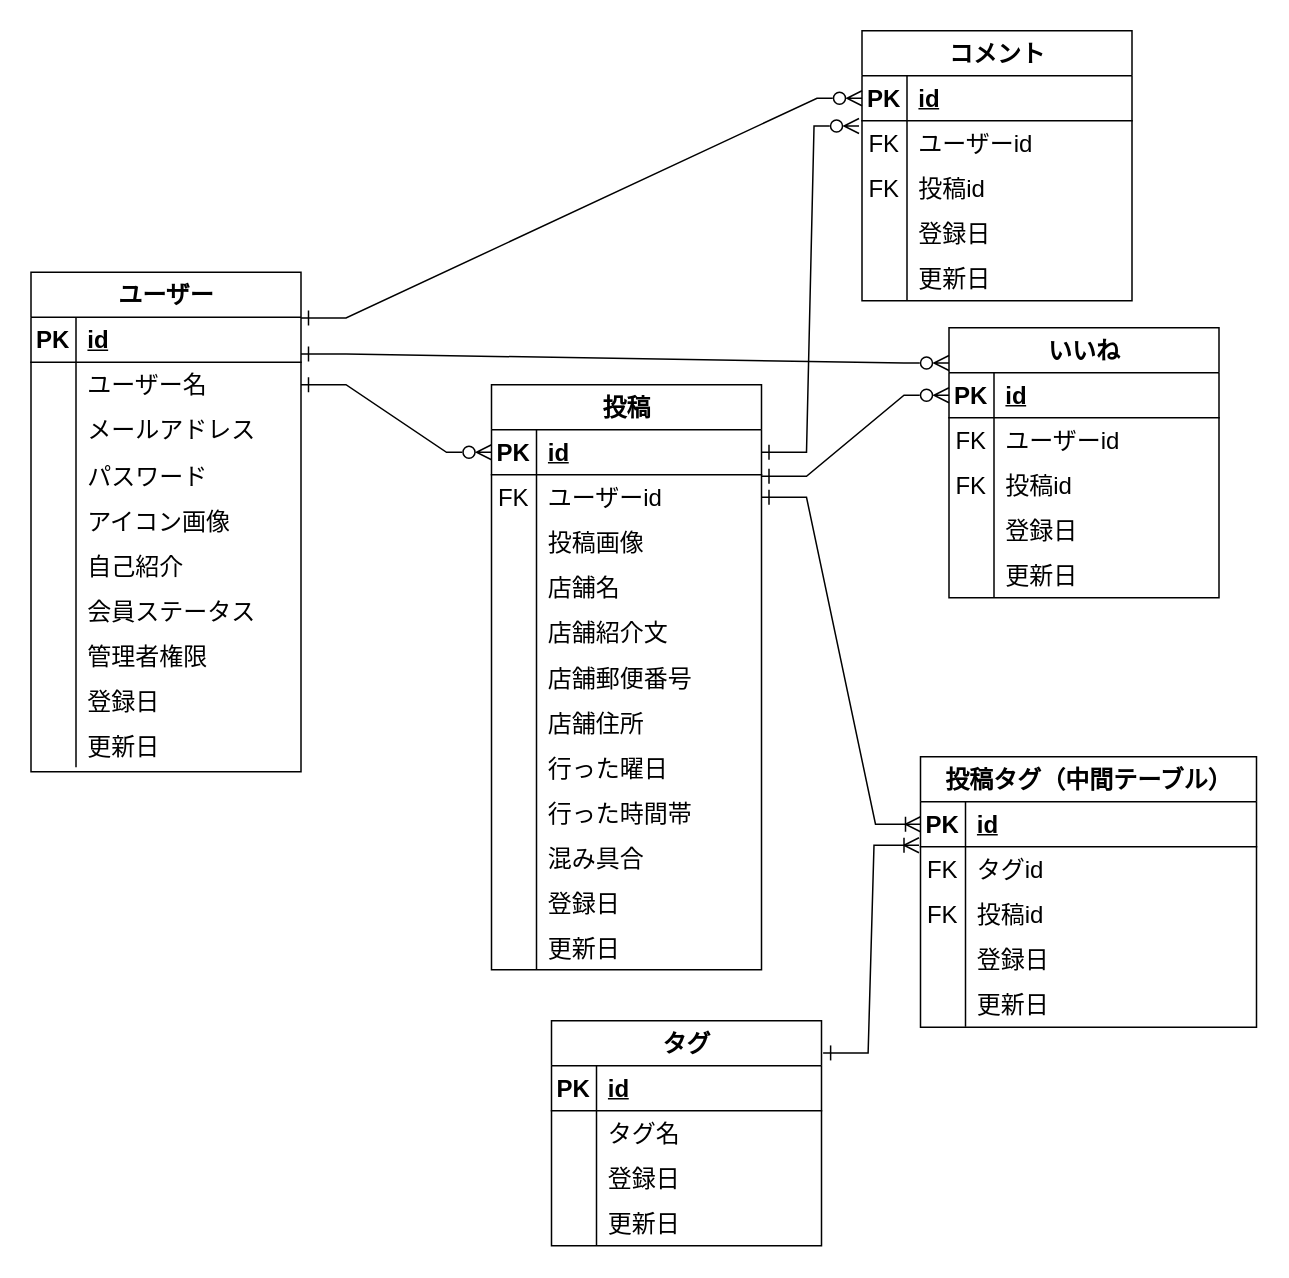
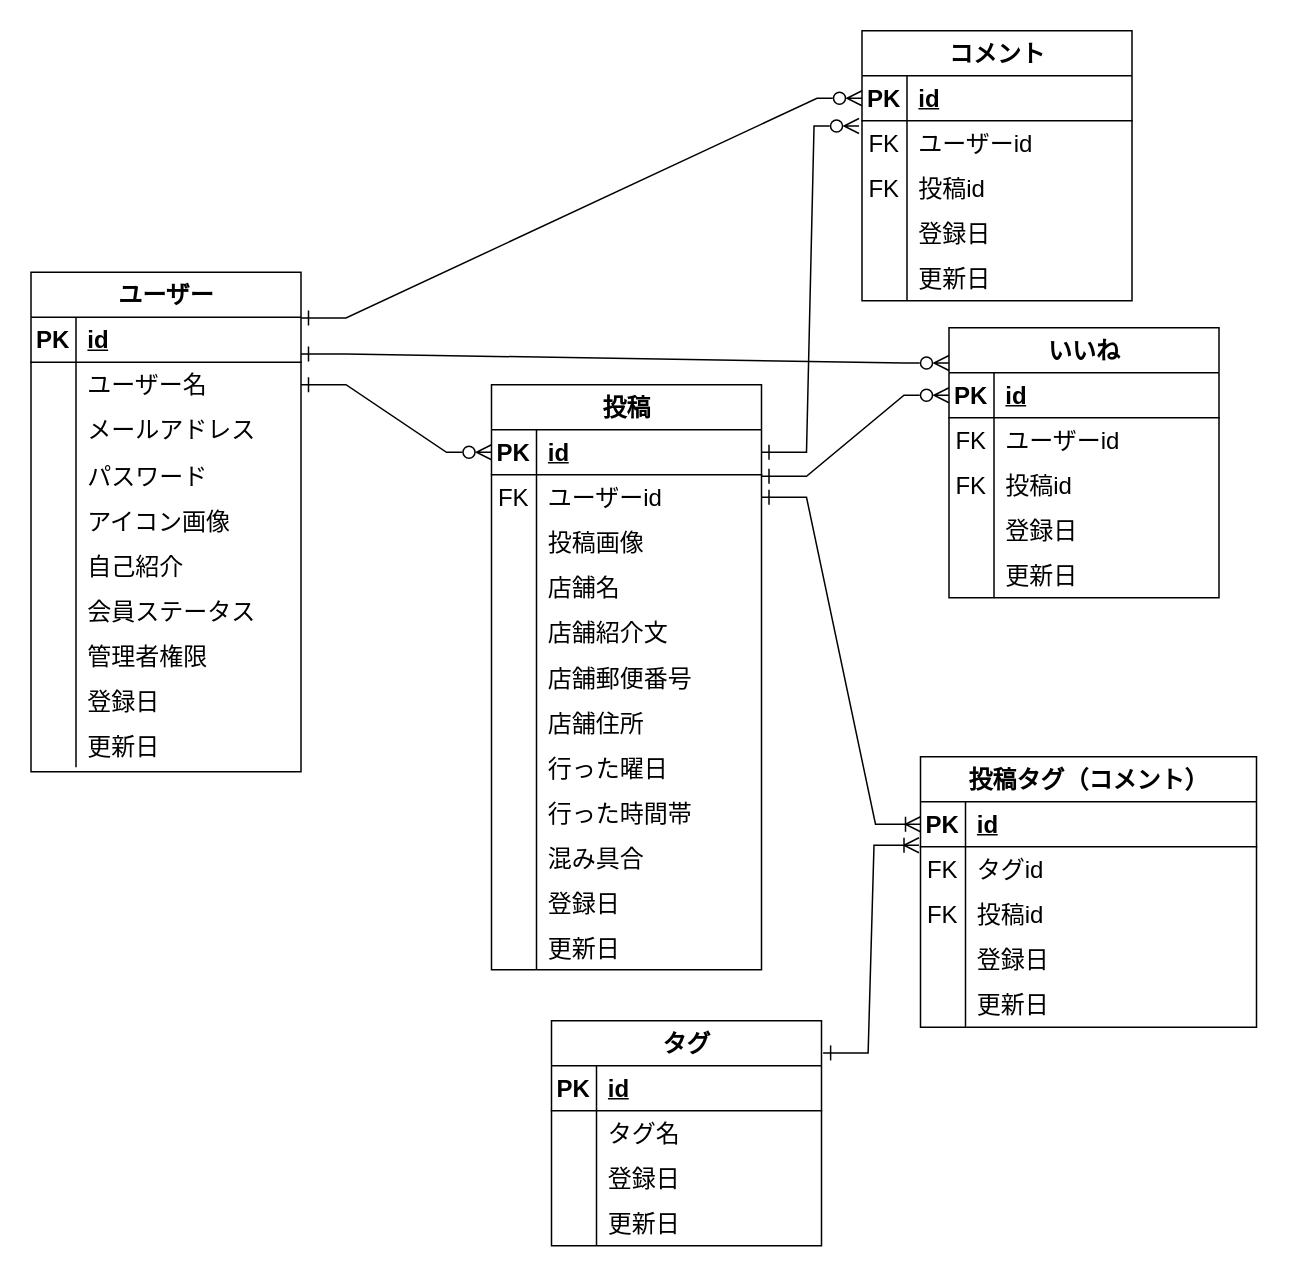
(1089, 779) -> (1089, 779)
